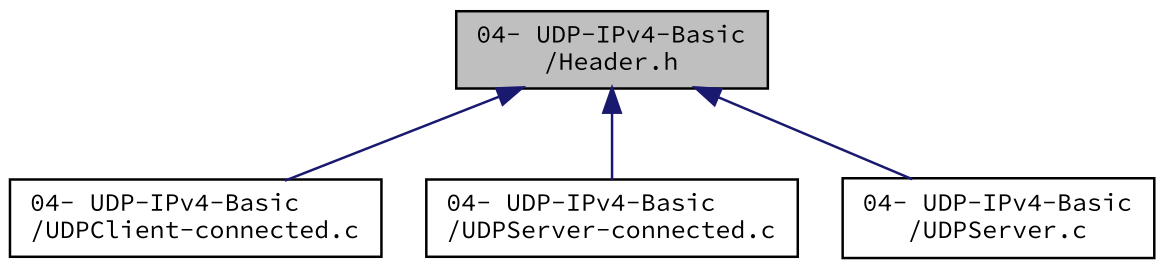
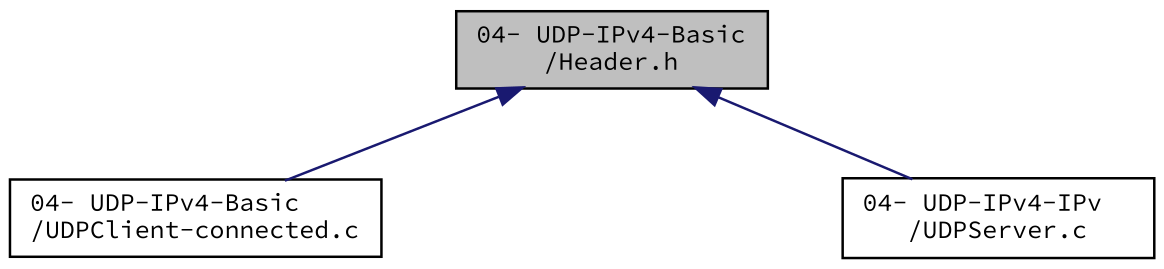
(612, 218) -> none
(998, 218) -> (998, 218)
